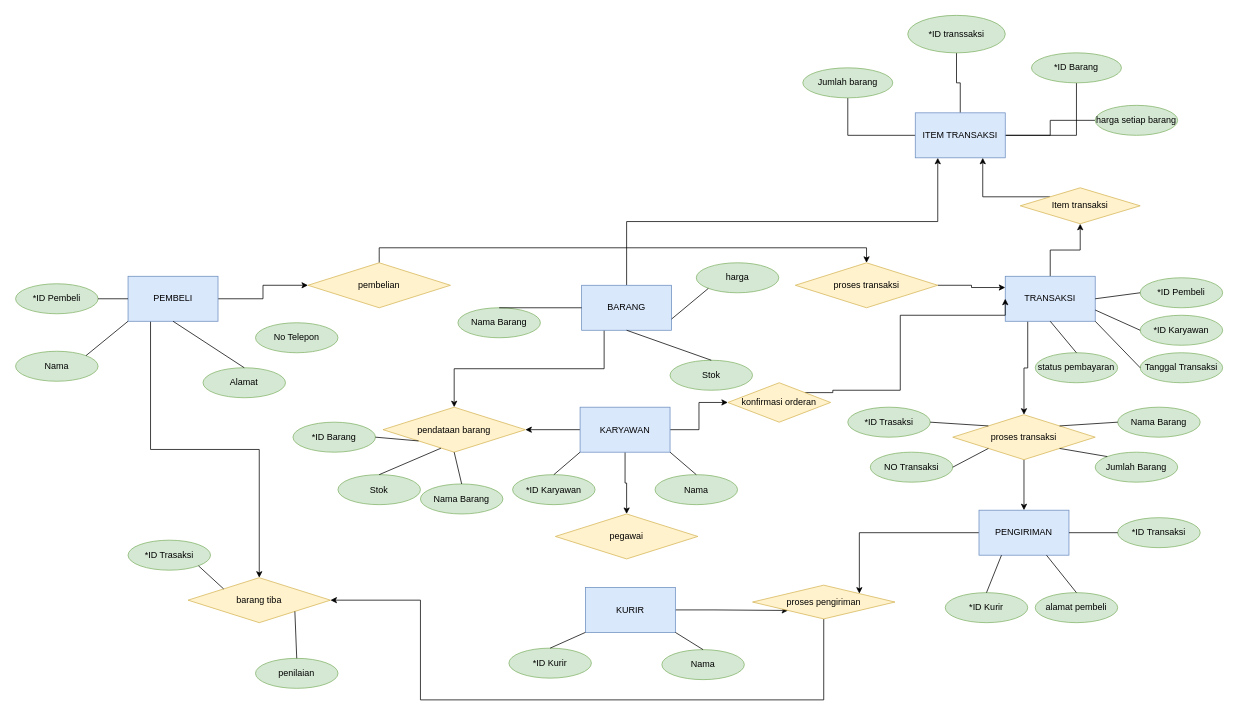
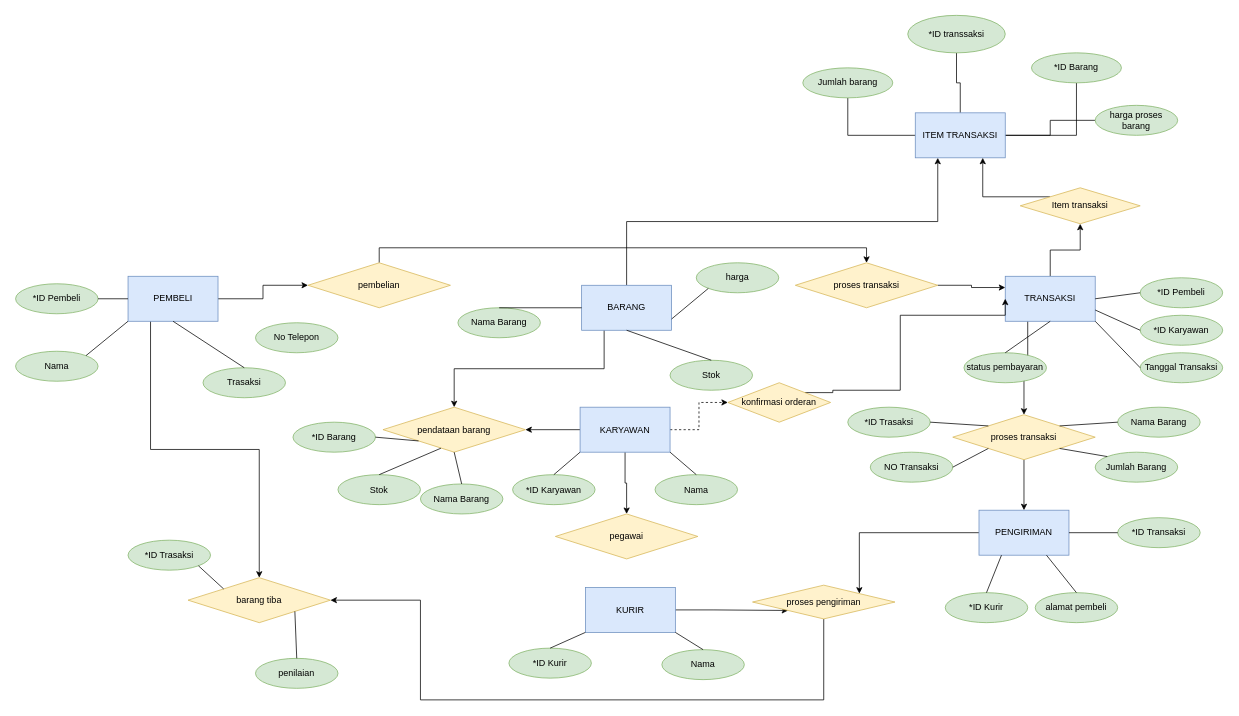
(1137, 120) -> (1137, 120)
(1077, 368) -> (1005, 368)
(244, 383) -> (244, 383)
(699, 419) -> (699, 419)
